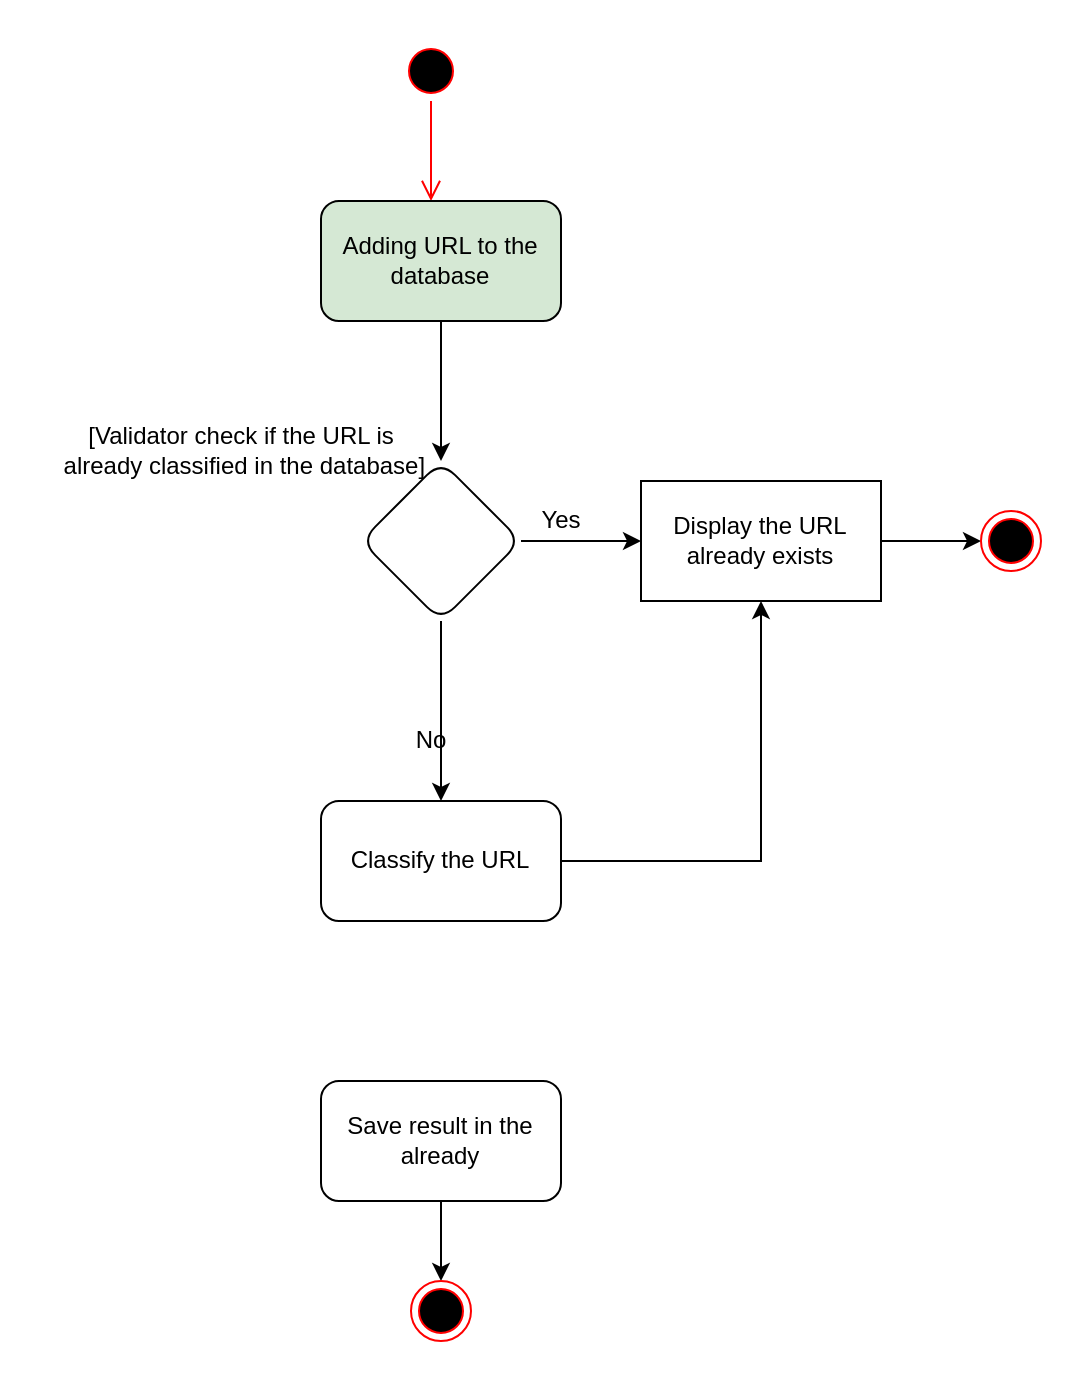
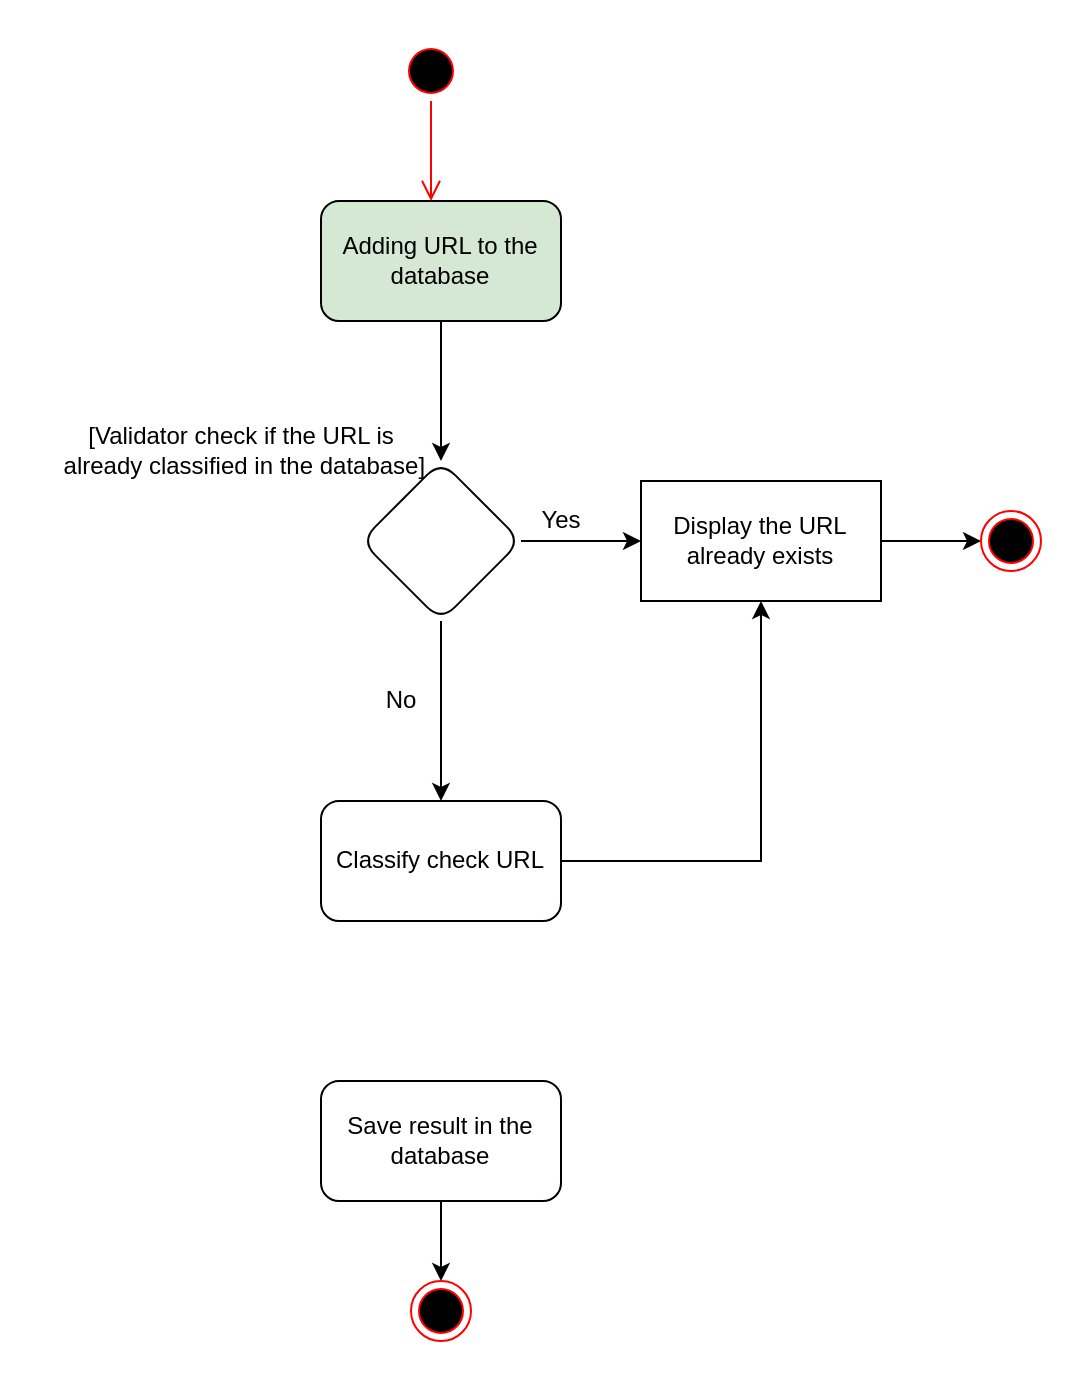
(431, 741) -> (401, 701)
(441, 861) -> (441, 861)
(441, 1141) -> (441, 1141)
